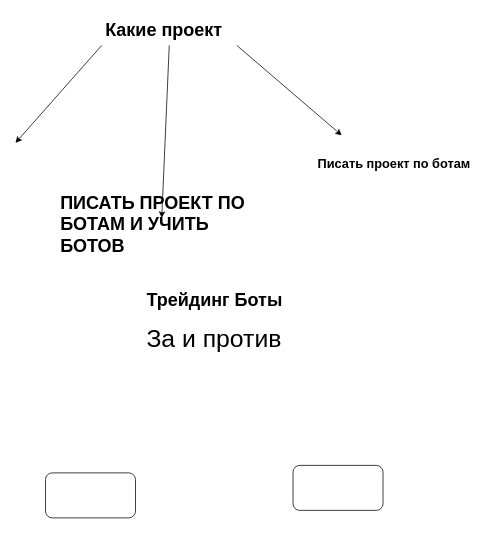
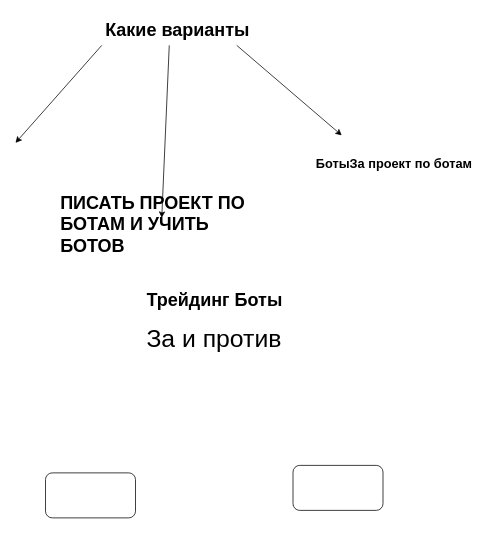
(134, 13) -> (139, 13)
(394, 165) -> (394, 165)
